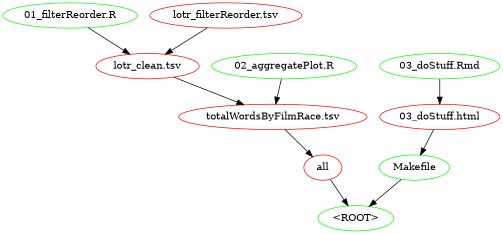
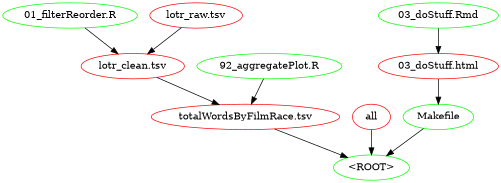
(226, 15) -> (196, 15)
(284, 66) -> (269, 66)
(296, 141) -> (308, 142)
